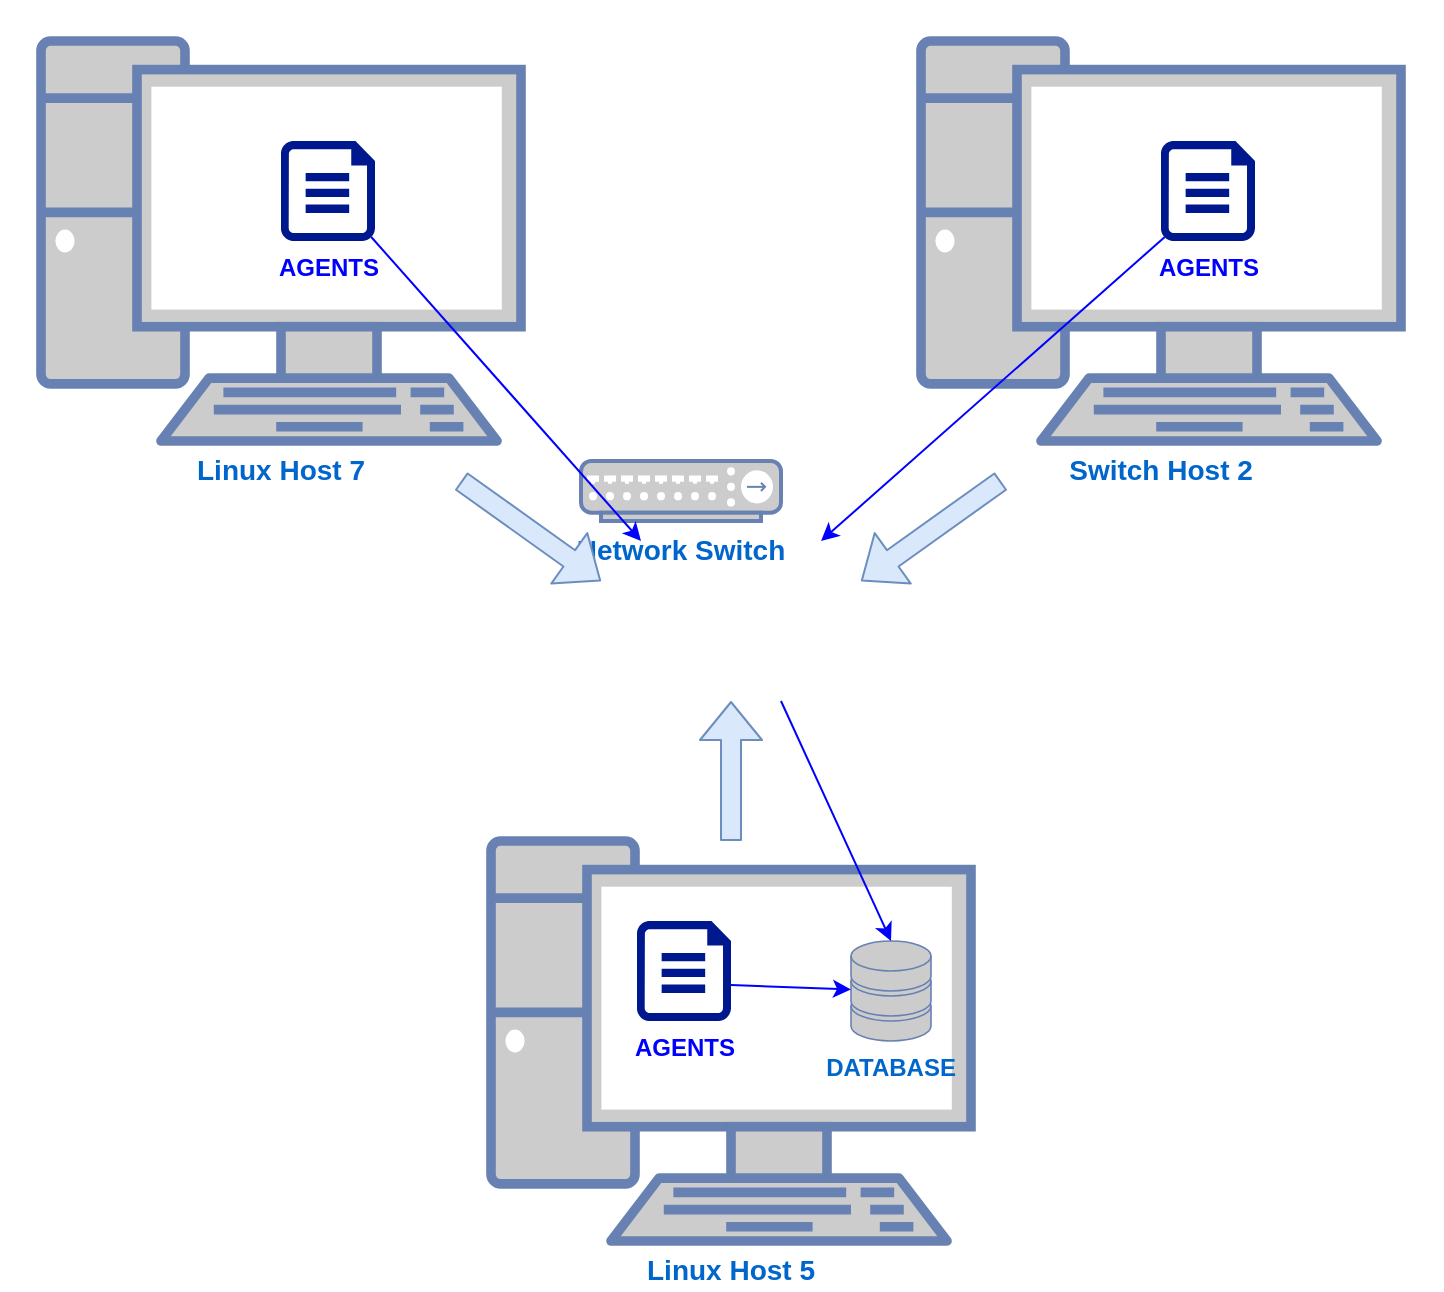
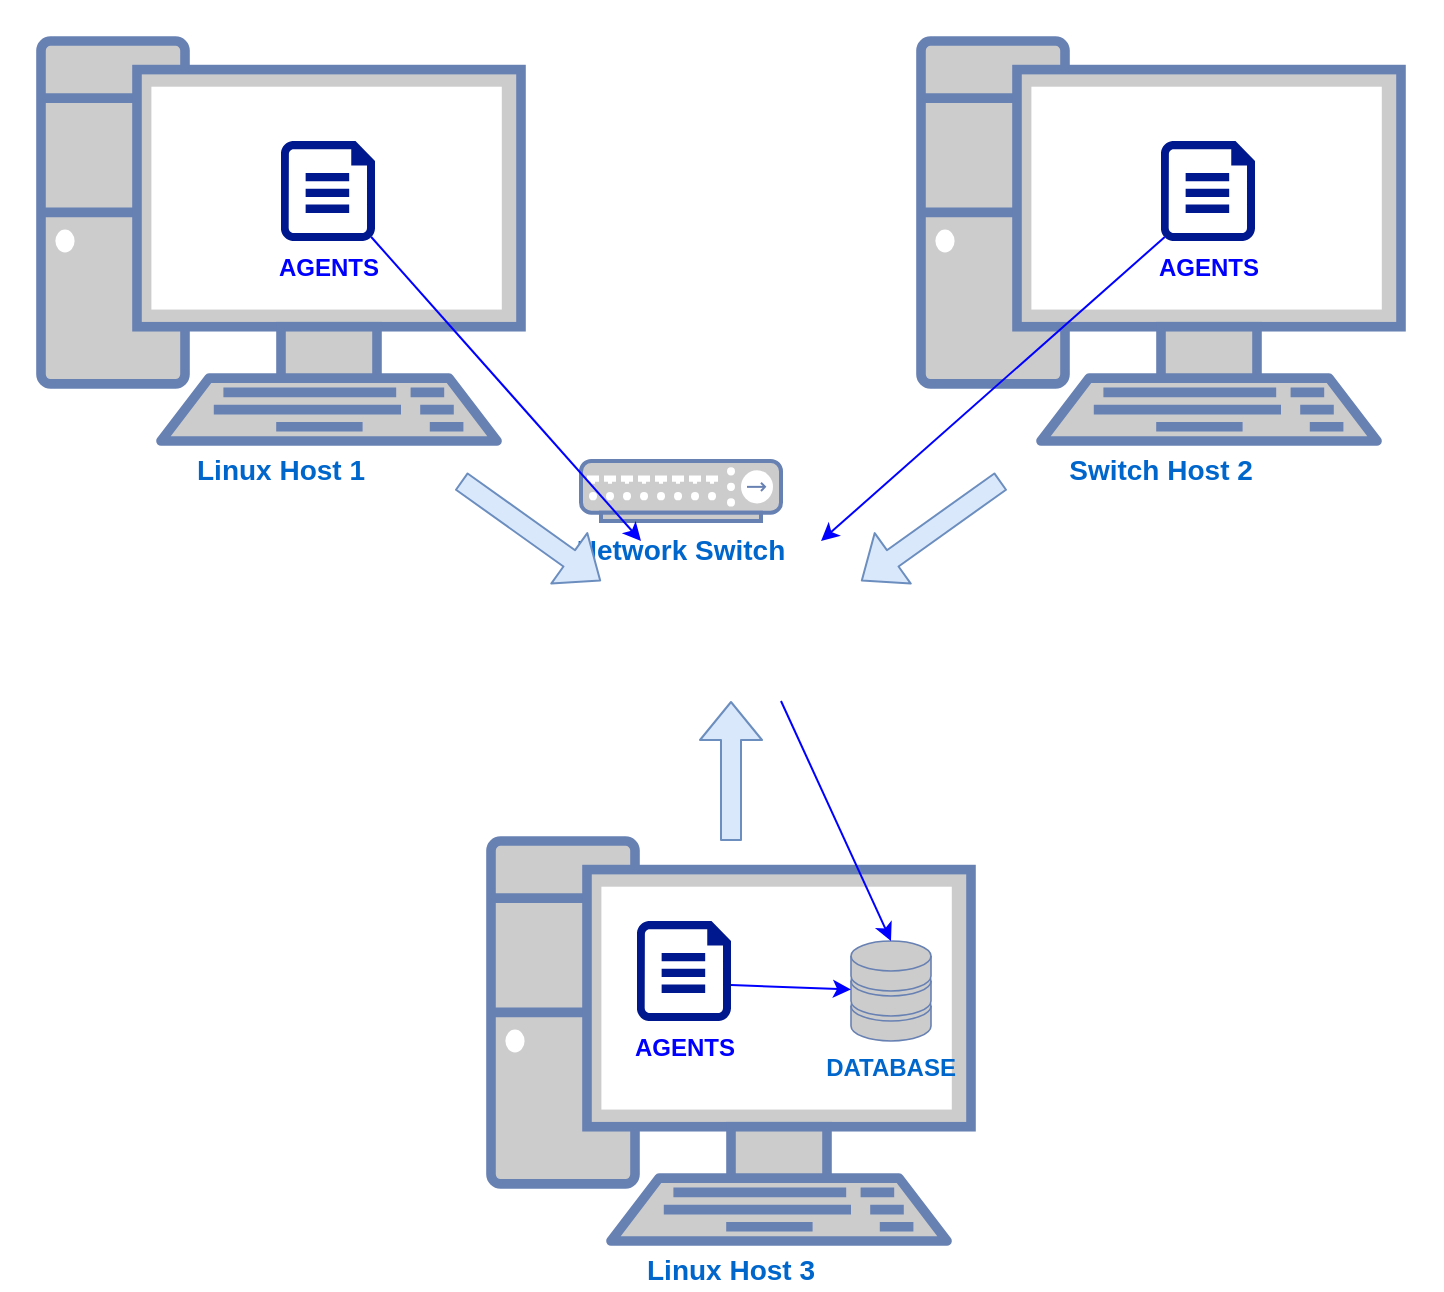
(282, 469) -> (282, 469)
(732, 1269) -> (732, 1269)
